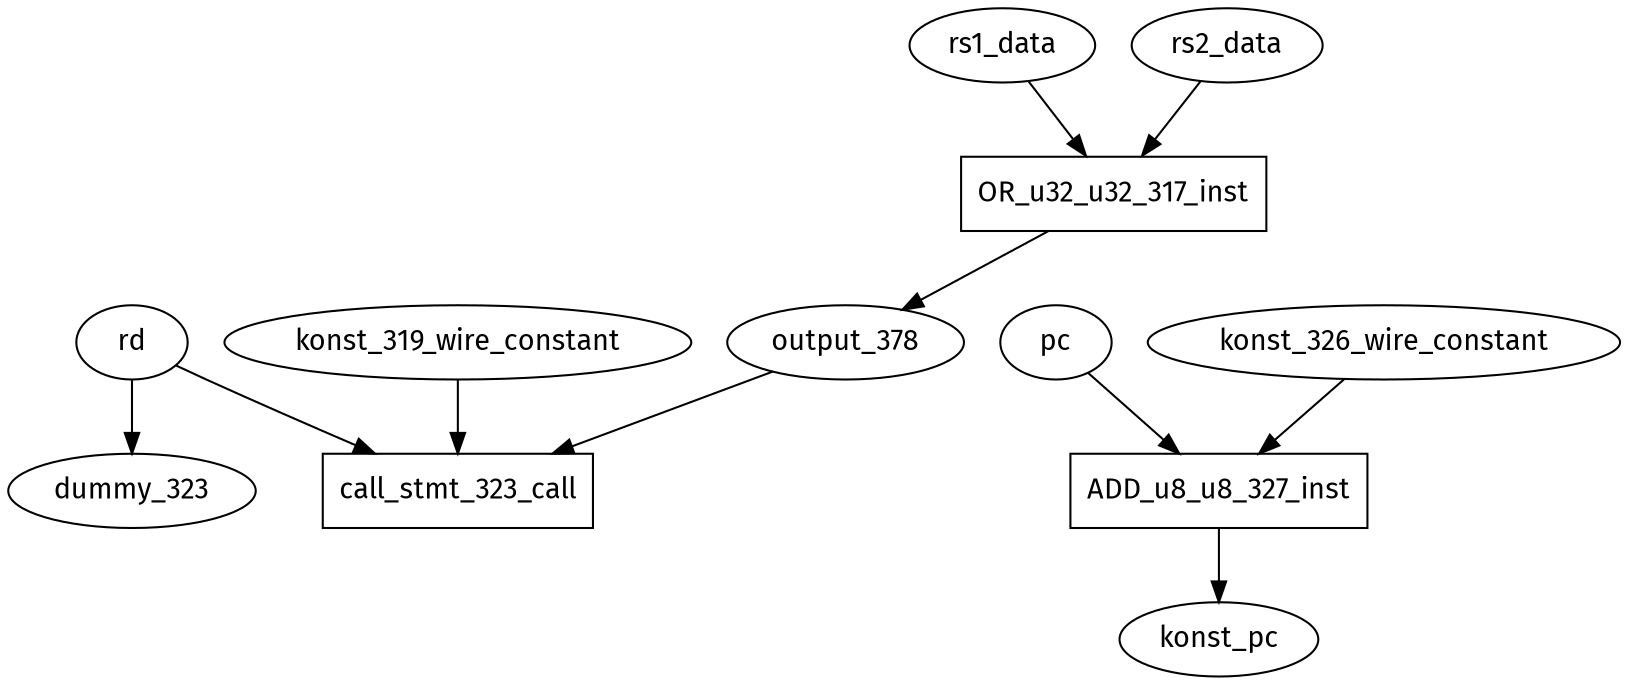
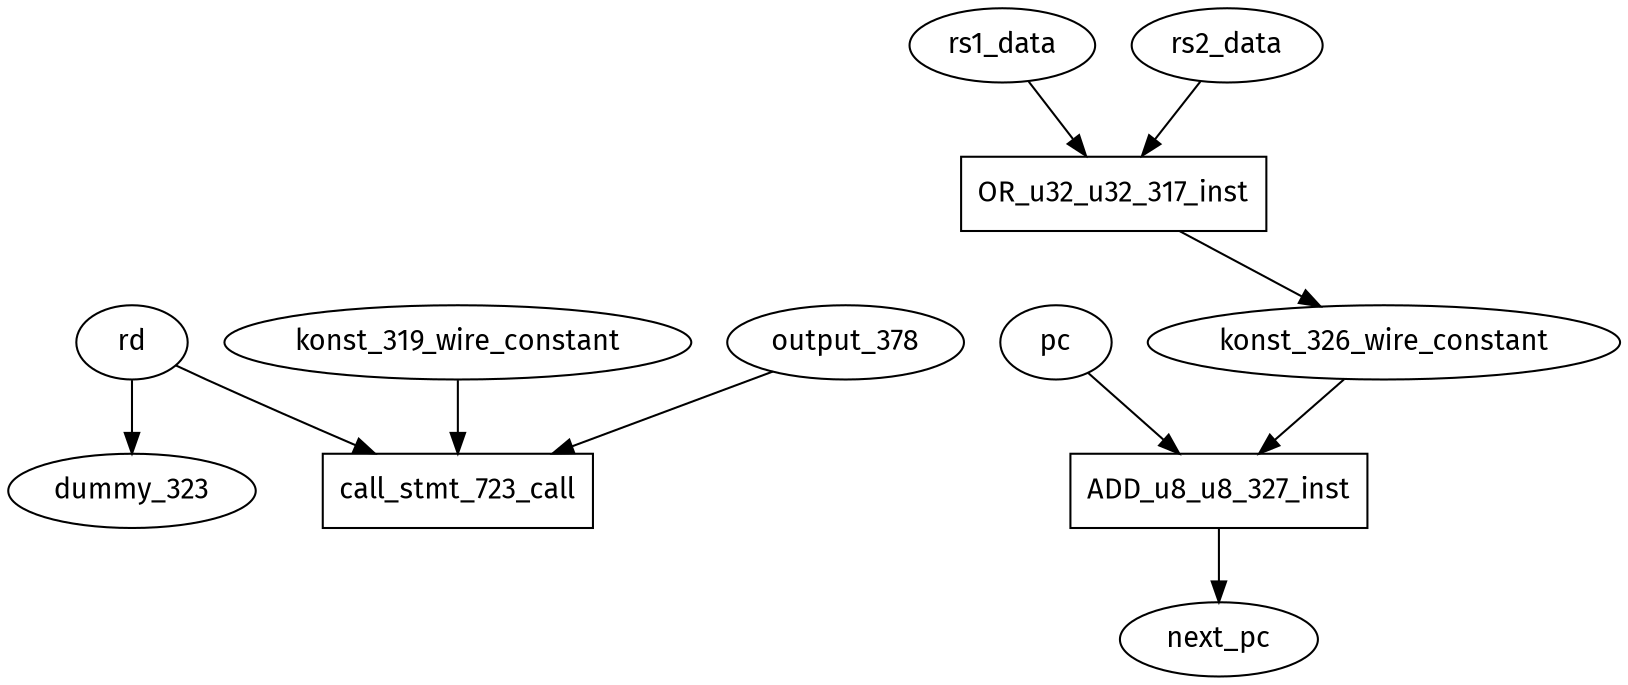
(984, 266) -> (1241, 264)
(458, 491) -> (458, 491)
(1219, 639) -> (1219, 639)
